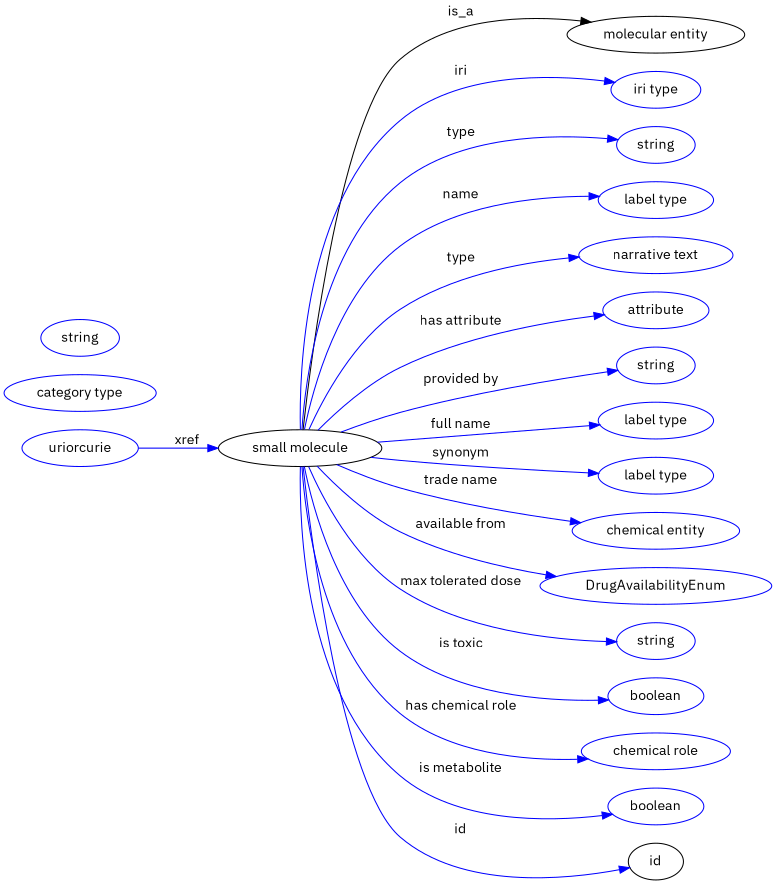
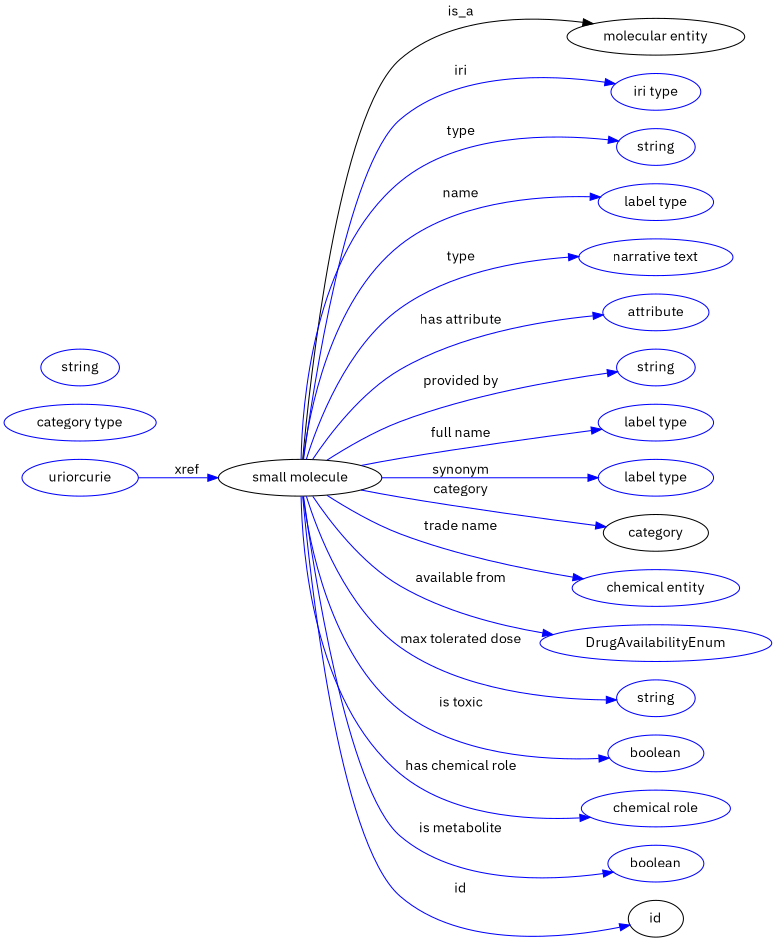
none -> (656, 533)
